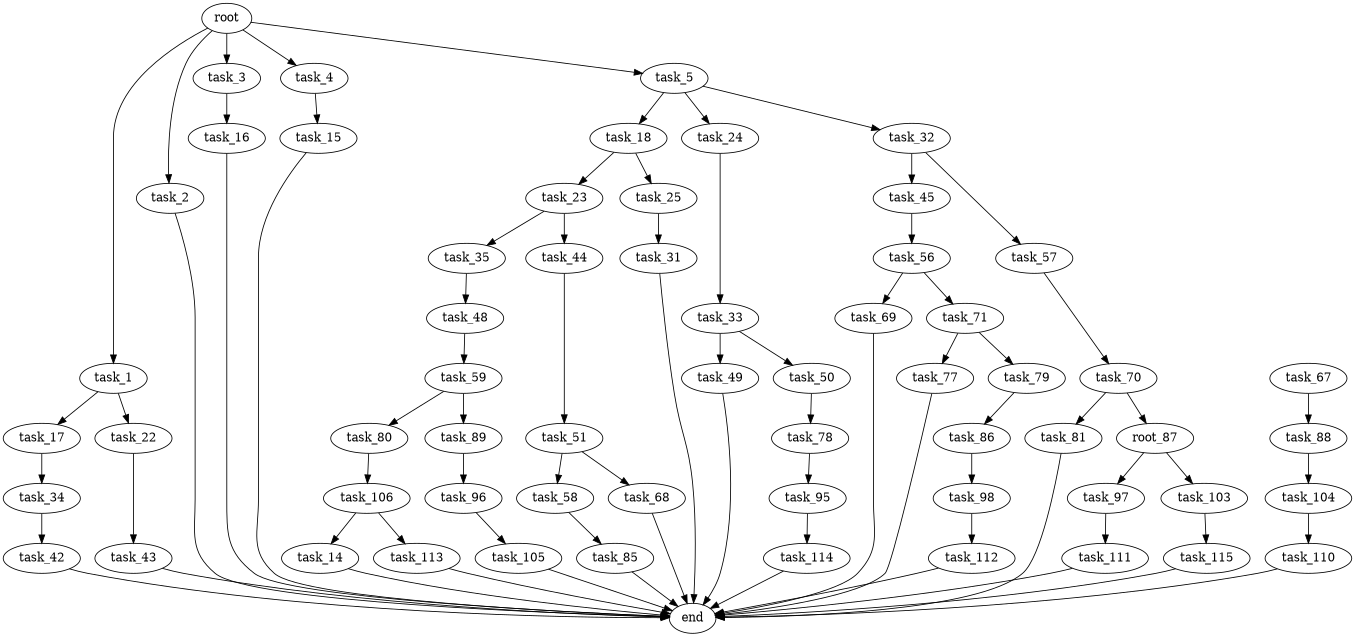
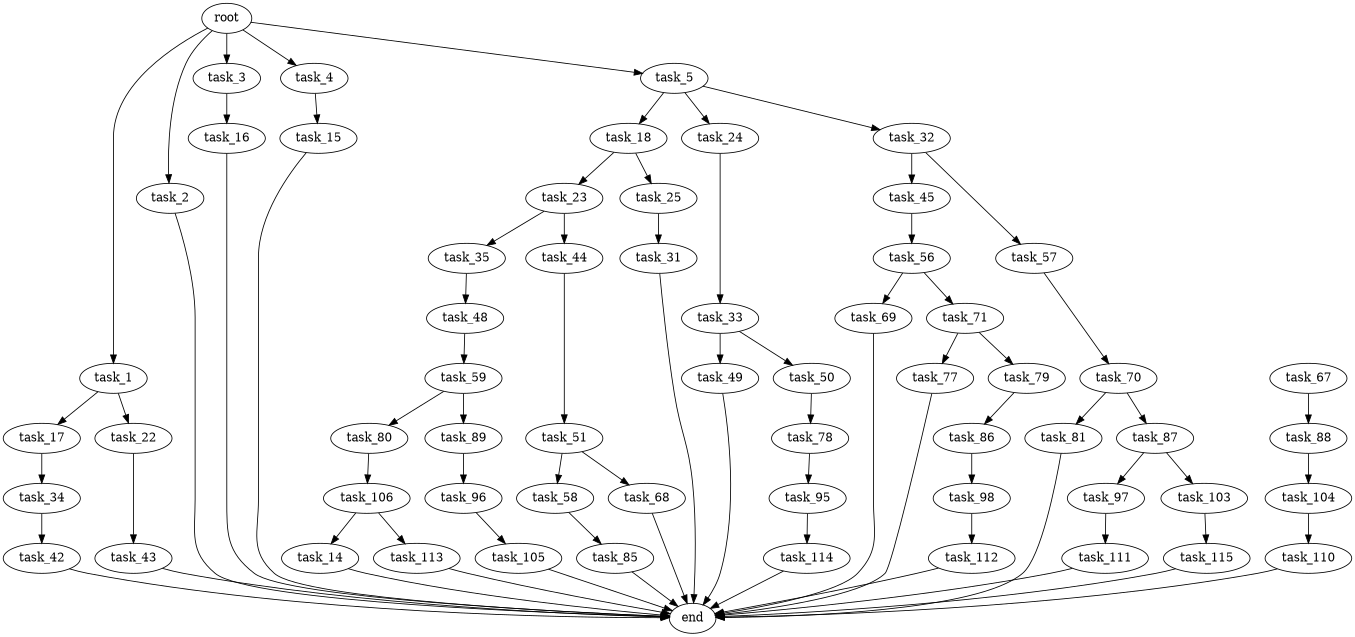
(1155, 438) -> (1155, 438)
